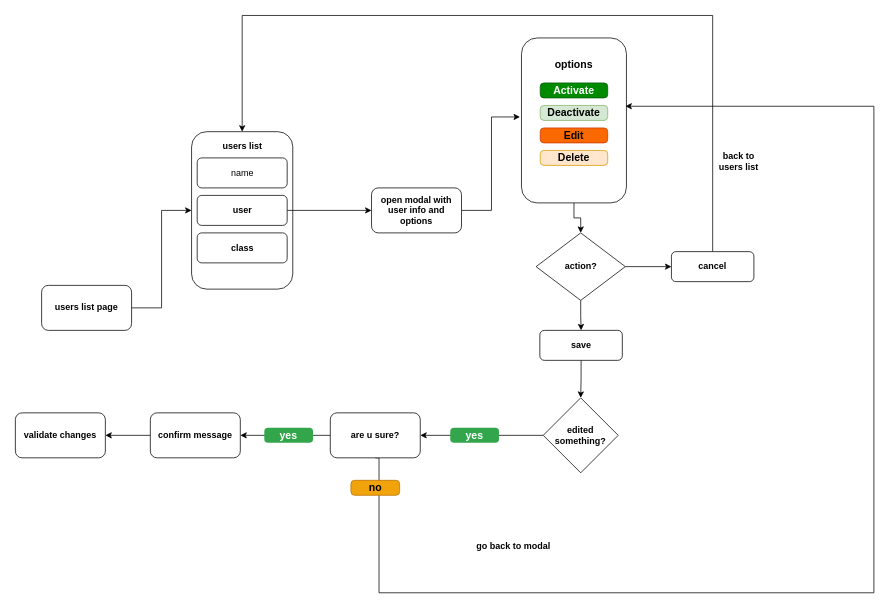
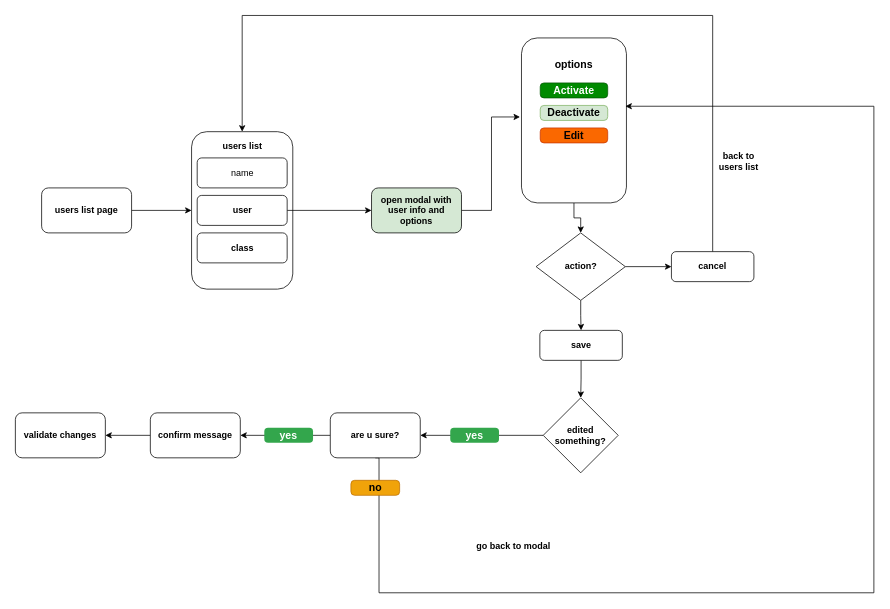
(574, 158) -> none
(417, 210) -> (417, 210)
(87, 308) -> (87, 210)
